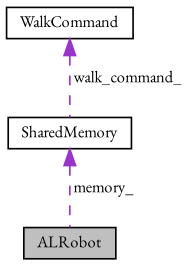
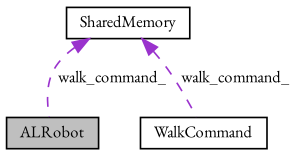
(70, 87) -> (177, 83)
(103, 188) -> (111, 78)
